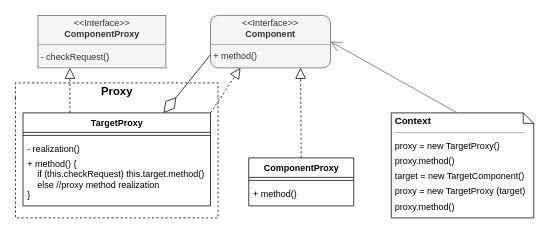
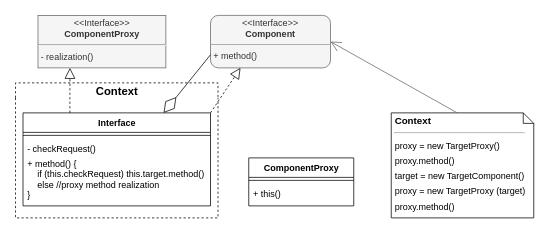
(77, 32) -> (73, 32)
(117, 90) -> (117, 90)
(301, 119) -> none
(117, 124) -> (117, 124)
(60, 149) -> (66, 149)
(277, 194) -> (271, 194)
